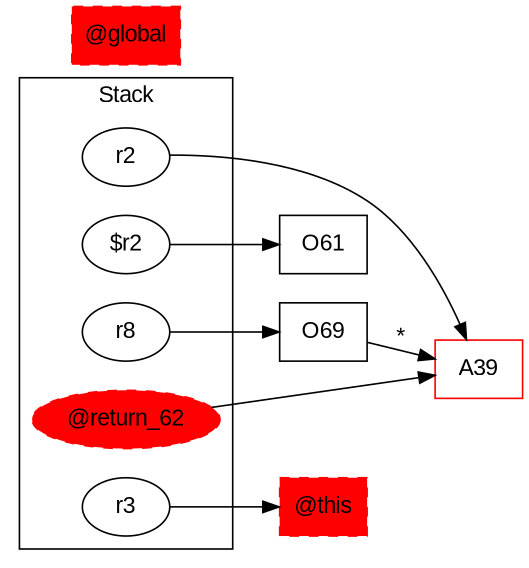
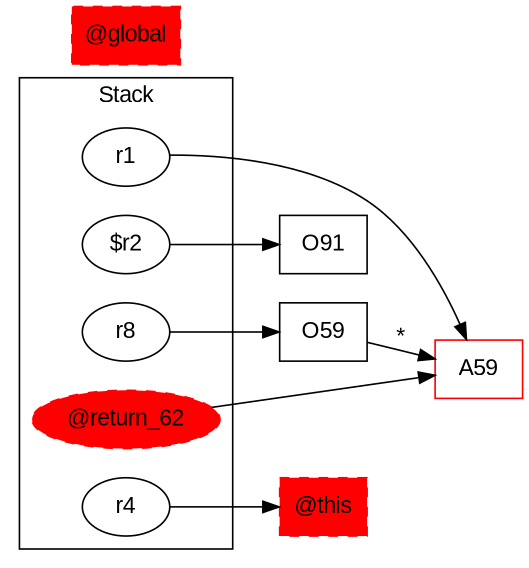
(126, 157) -> (126, 157)
(323, 245) -> (323, 245)
(323, 332) -> (323, 332)
(479, 369) -> (479, 369)
(126, 507) -> (126, 507)
